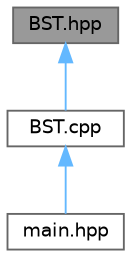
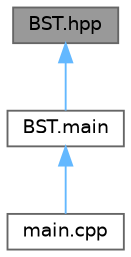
(66, 129) -> (66, 129)
(66, 232) -> (66, 232)
